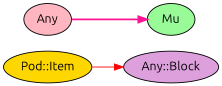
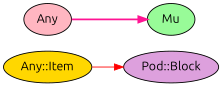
(48, 67) -> (48, 67)
(171, 67) -> (171, 67)
